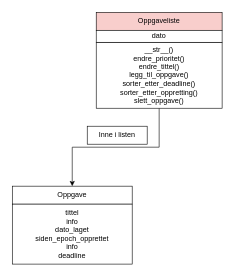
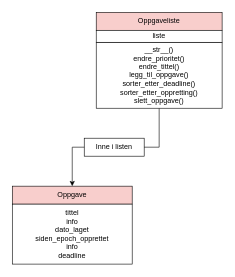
(159, 36) -> (159, 36)
(117, 135) -> (114, 147)
(72, 195) -> (72, 195)
